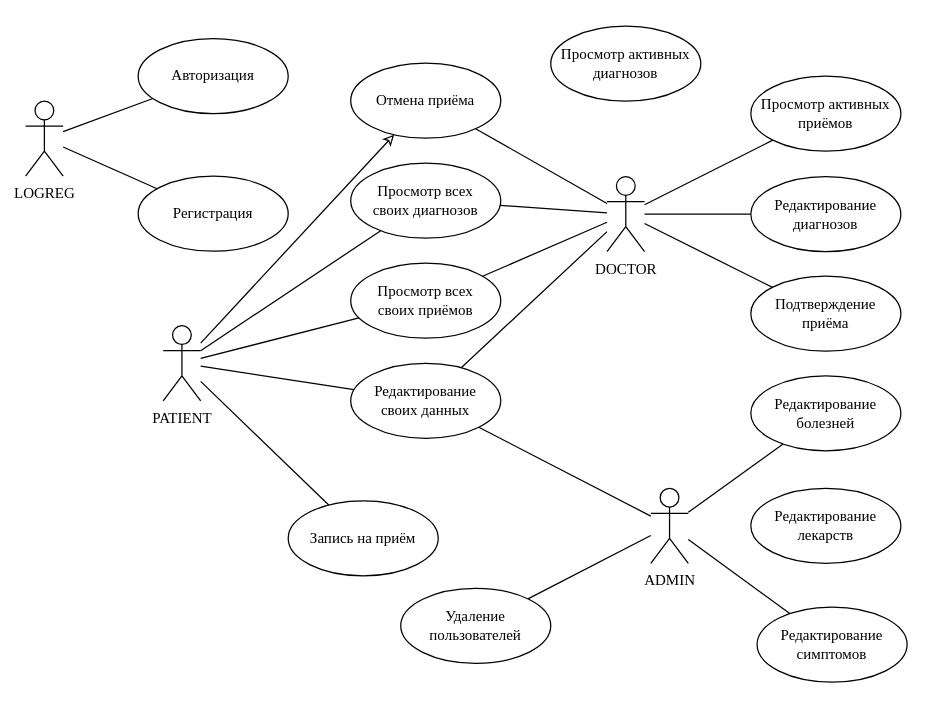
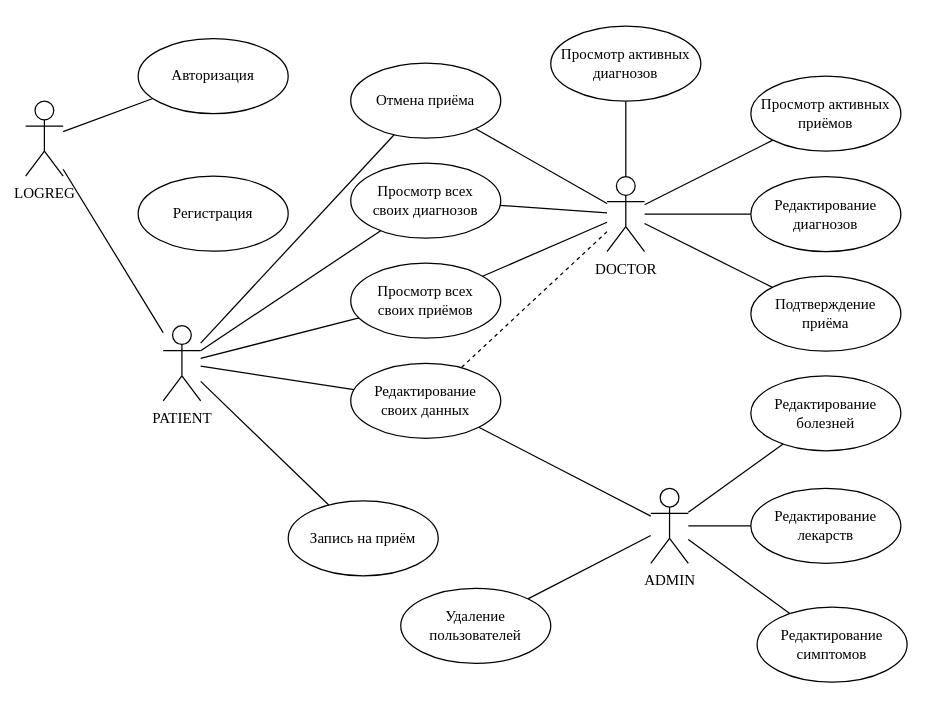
none -> (626, 139)
(387, 142) -> (390, 139)
(110, 168) -> (113, 250)
(534, 299) -> (534, 299)
none -> (719, 526)
